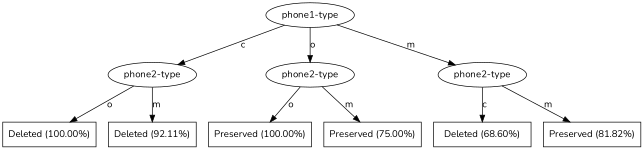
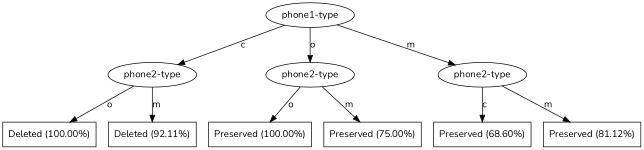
(482, 134) -> (482, 134)
(592, 134) -> (592, 134)
